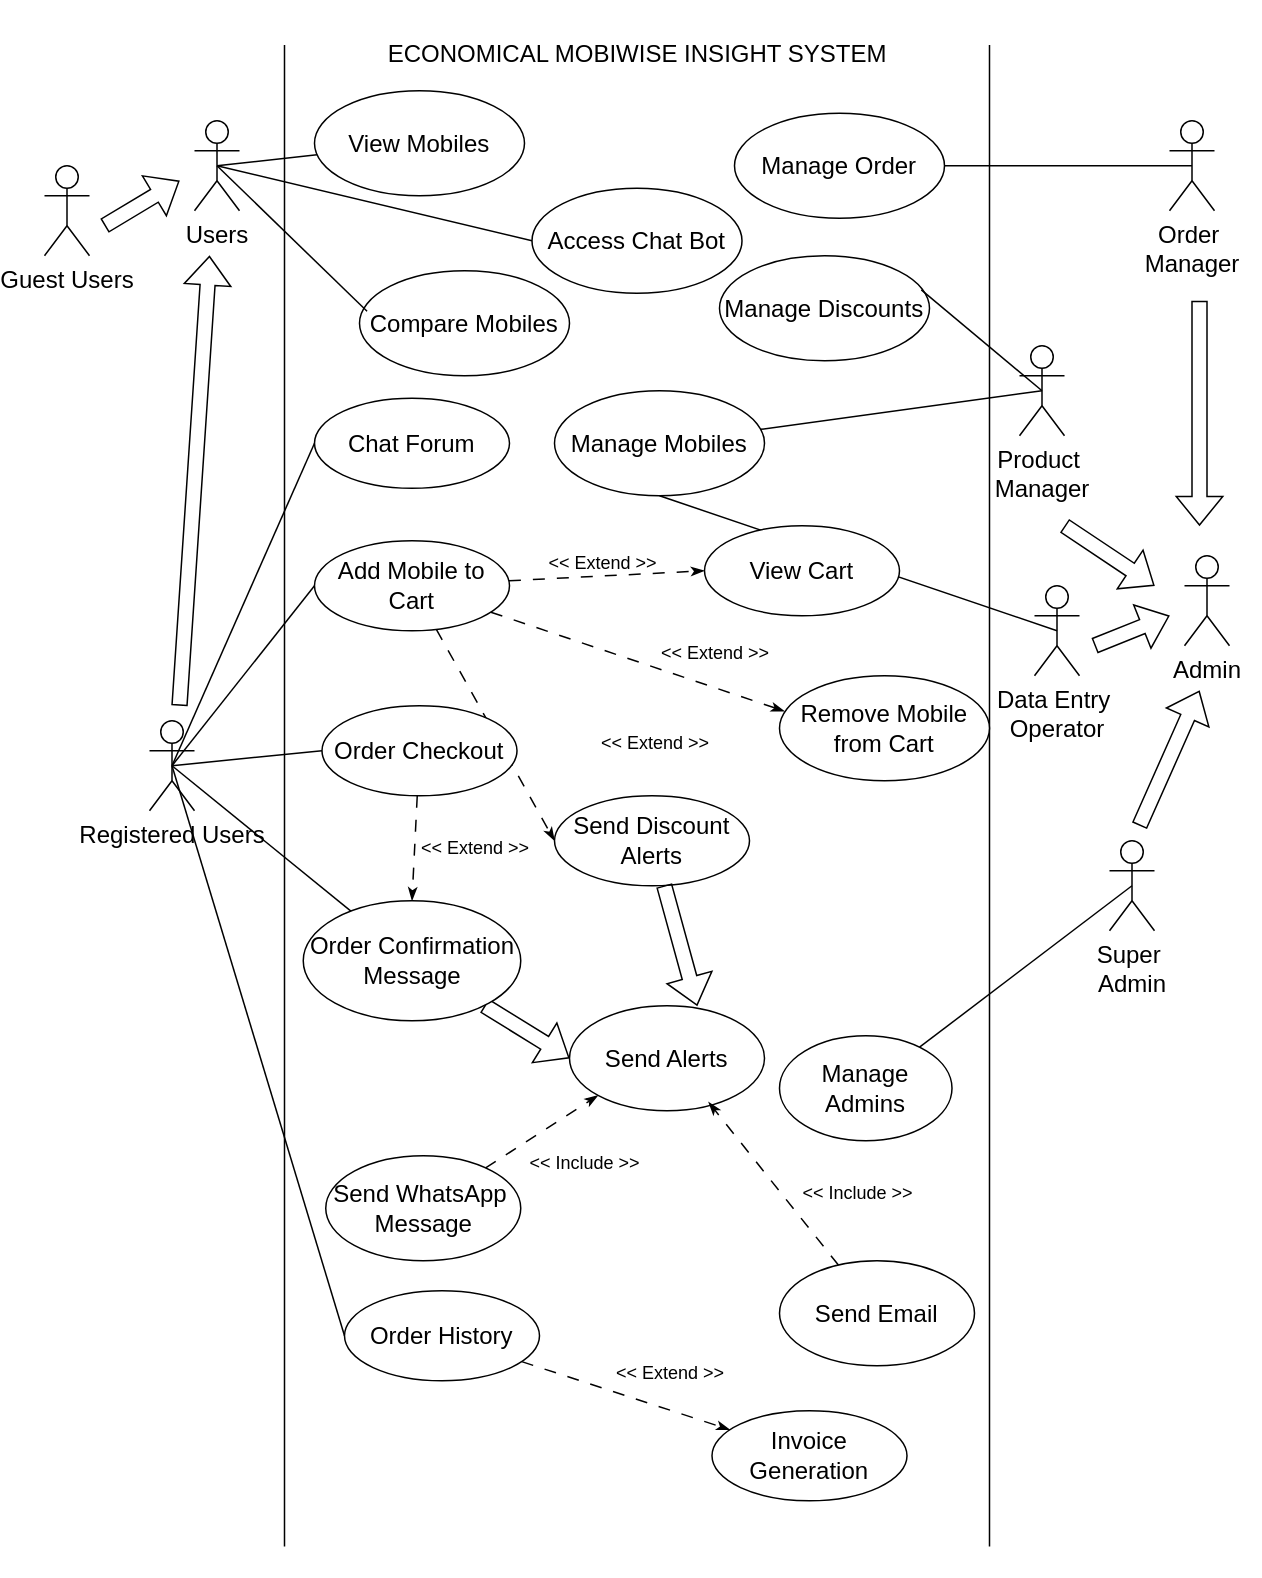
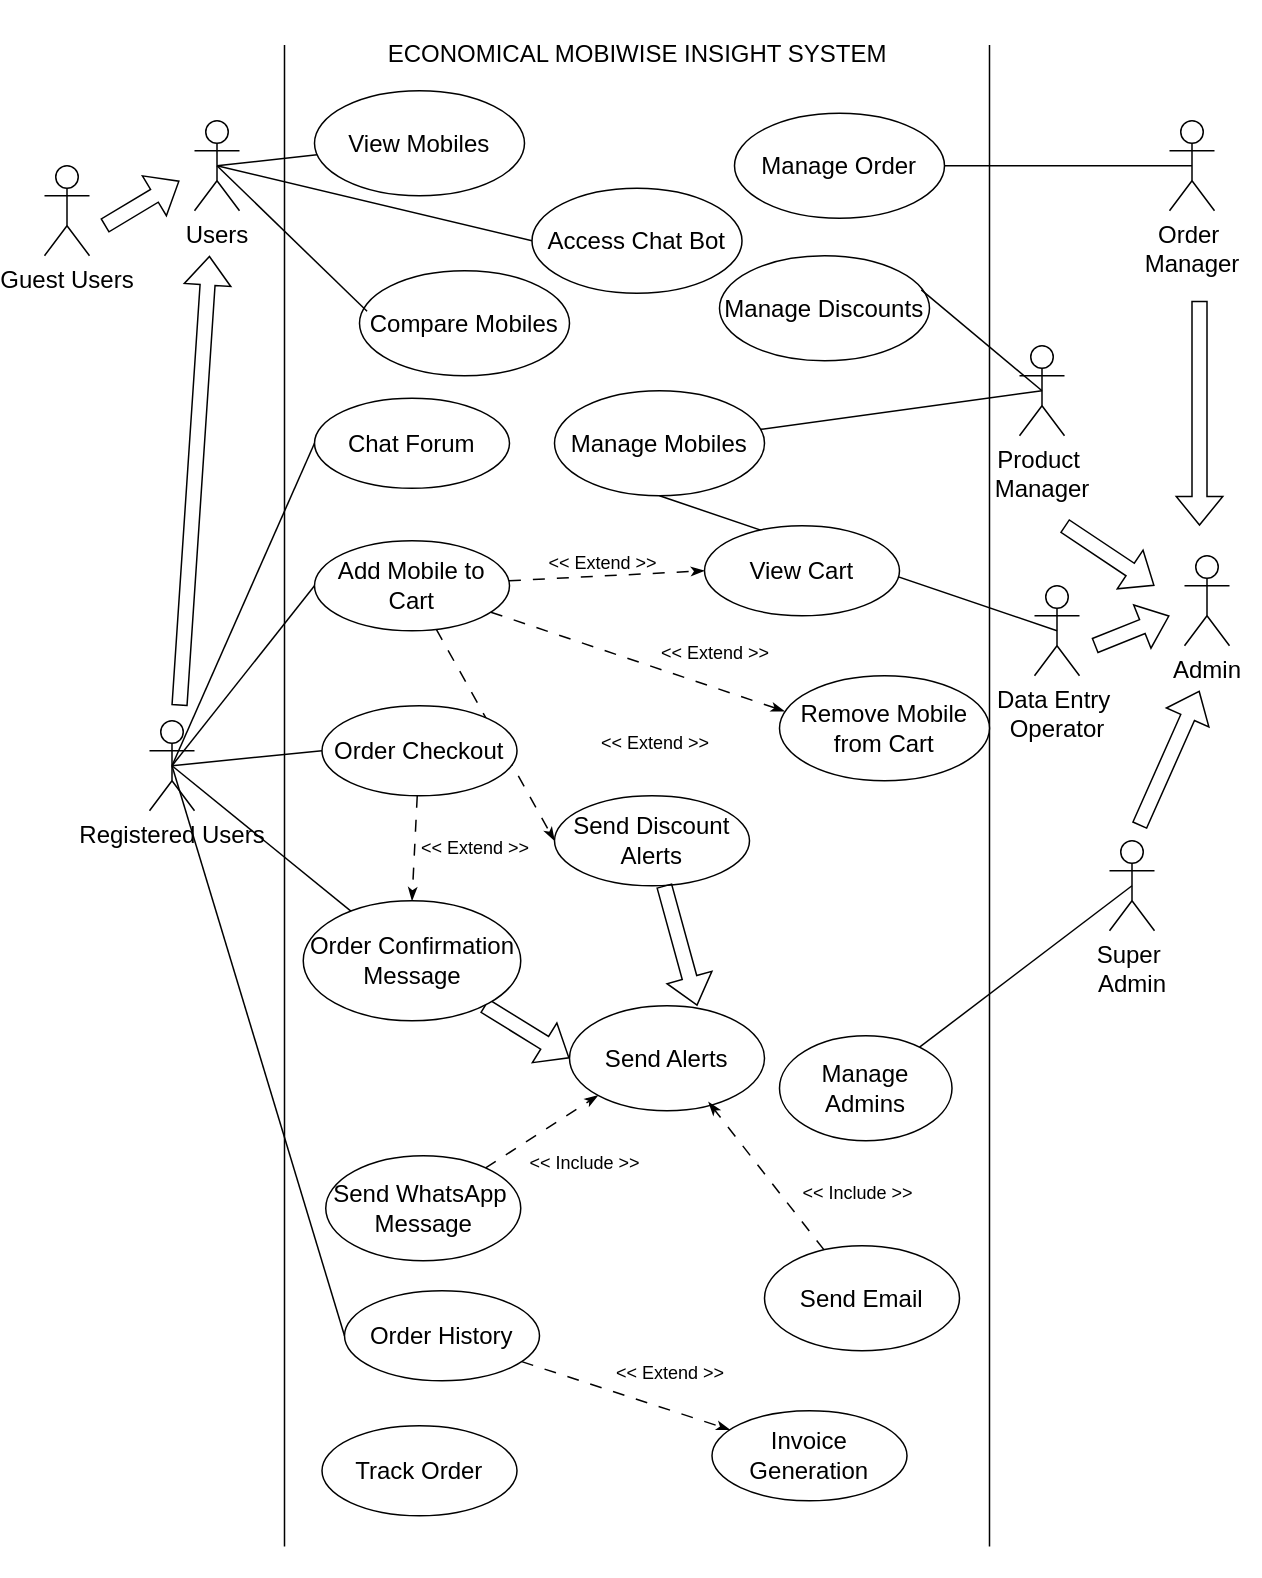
(877, 1313) -> (862, 1298)
none -> (419, 1471)
